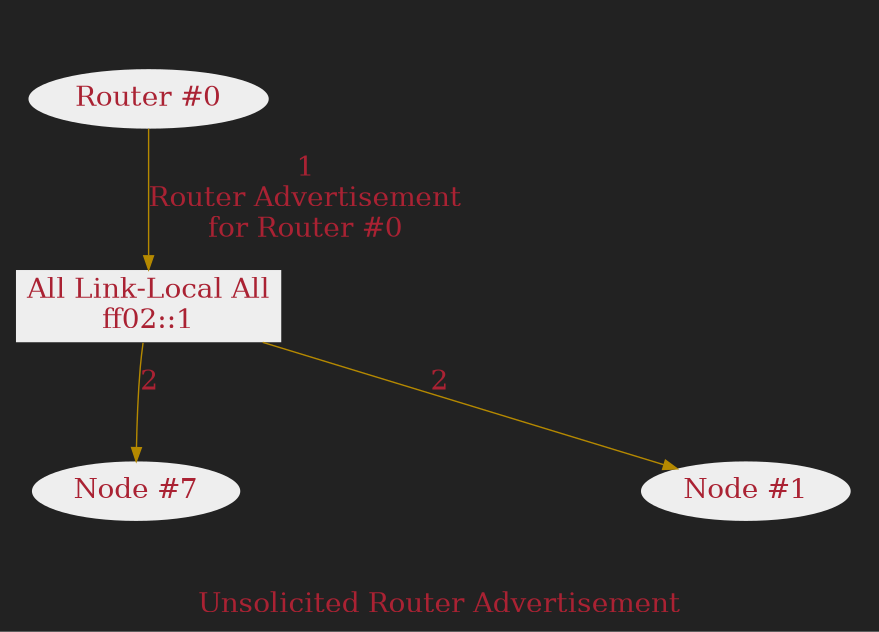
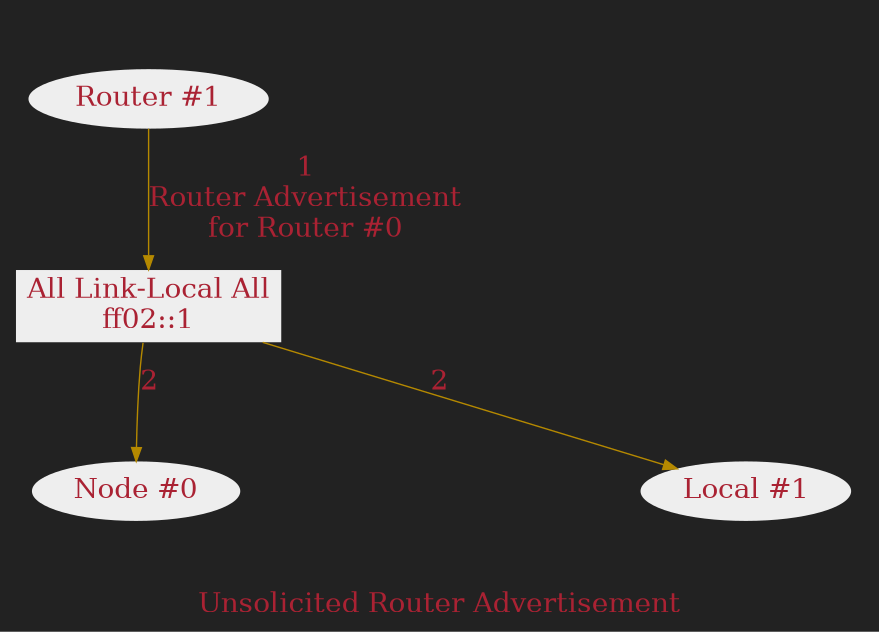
(149, 99) -> (149, 99)
(136, 491) -> (136, 491)
(746, 491) -> (746, 491)
